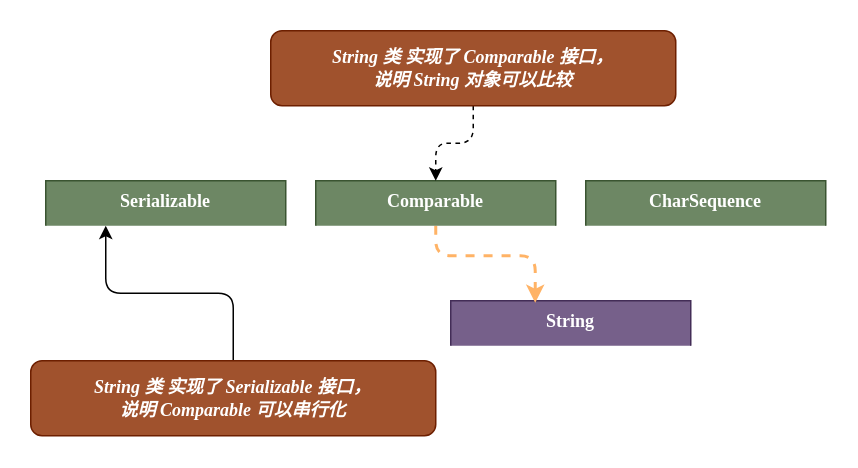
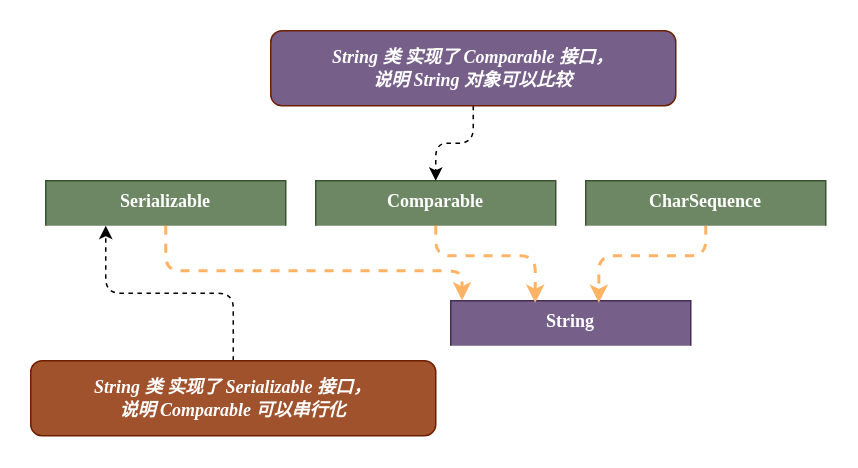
(473, 68) -> (473, 68)
none -> (650, 256)
none -> (299, 271)
(173, 293) -> (173, 293)
